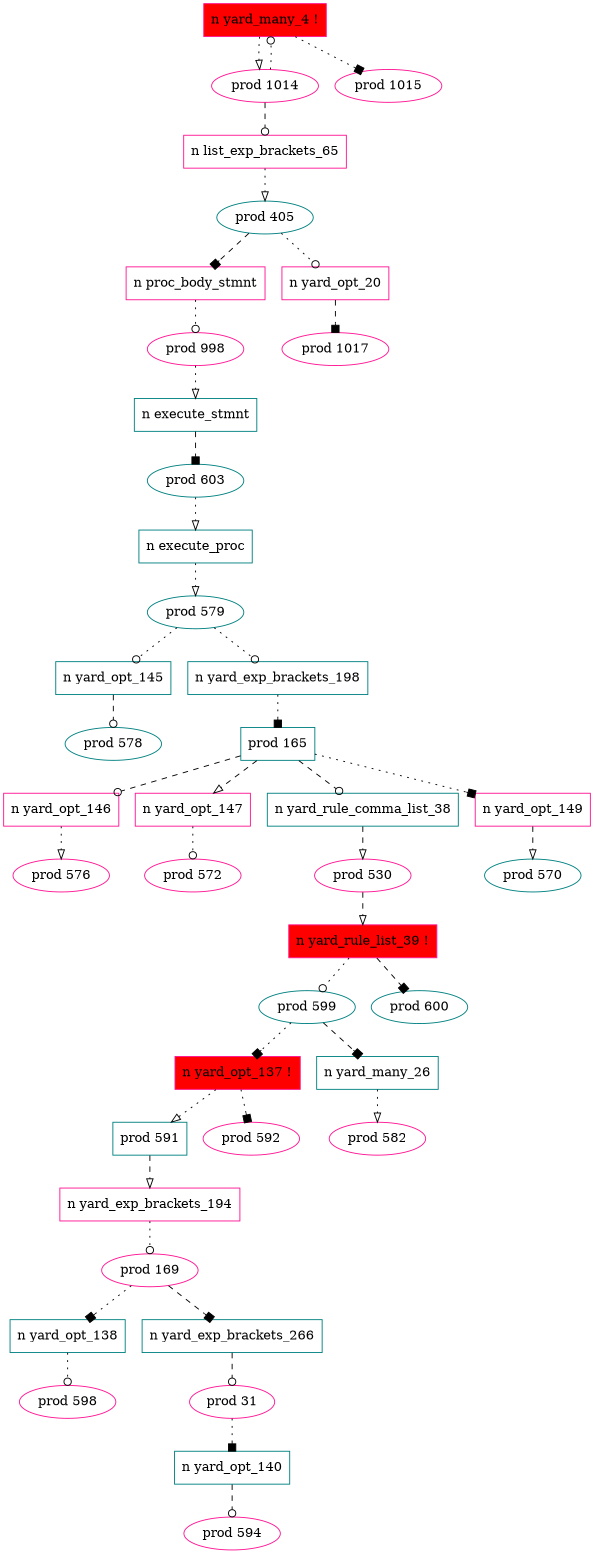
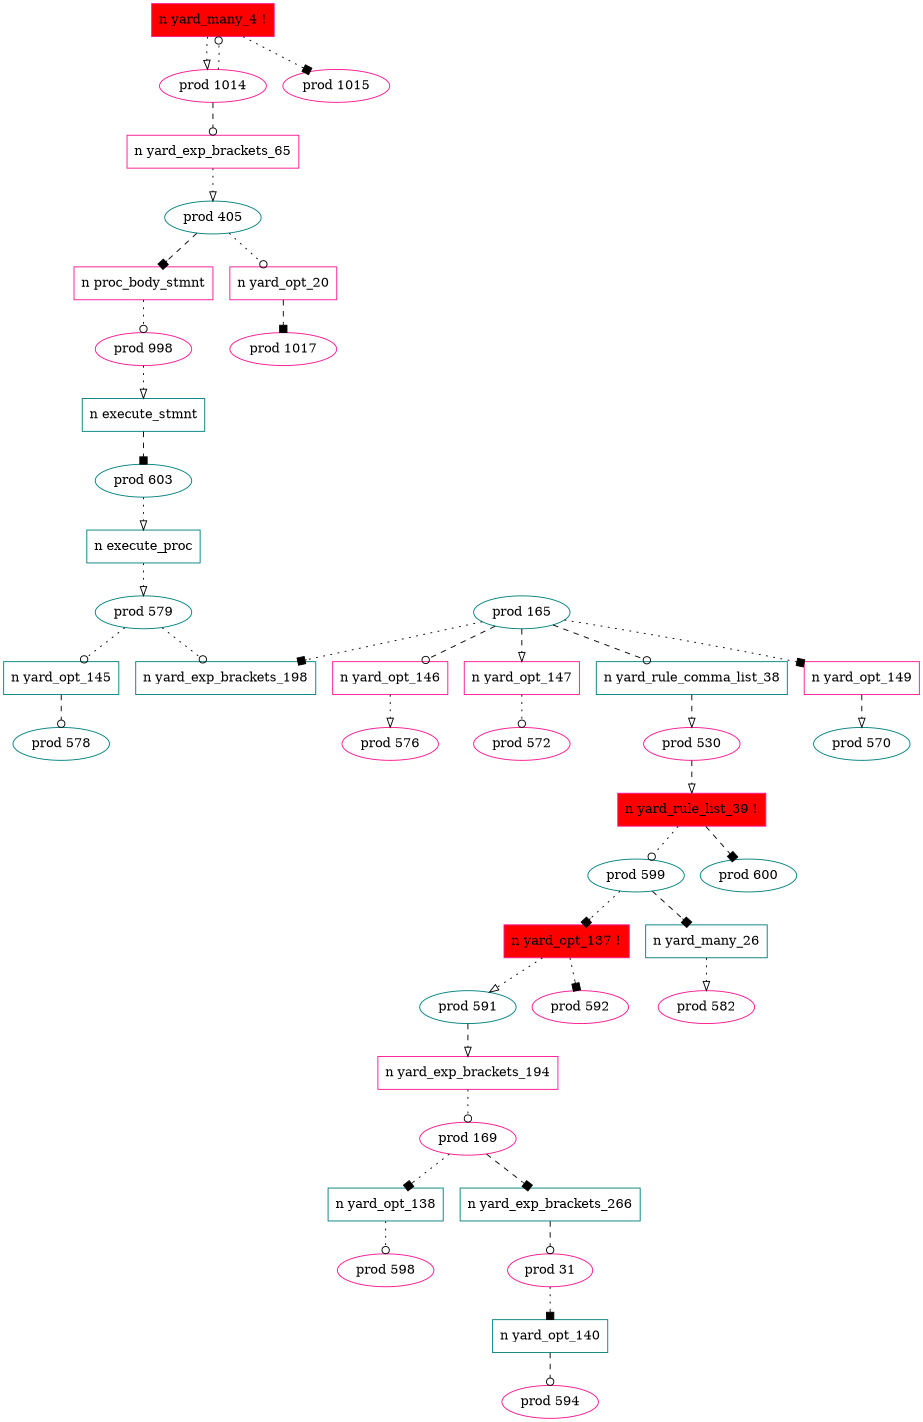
(265, 152) -> (213, 152)
(278, 707) -> (394, 641)
(278, 744) -> (522, 612)
(150, 1139) -> (468, 1007)
